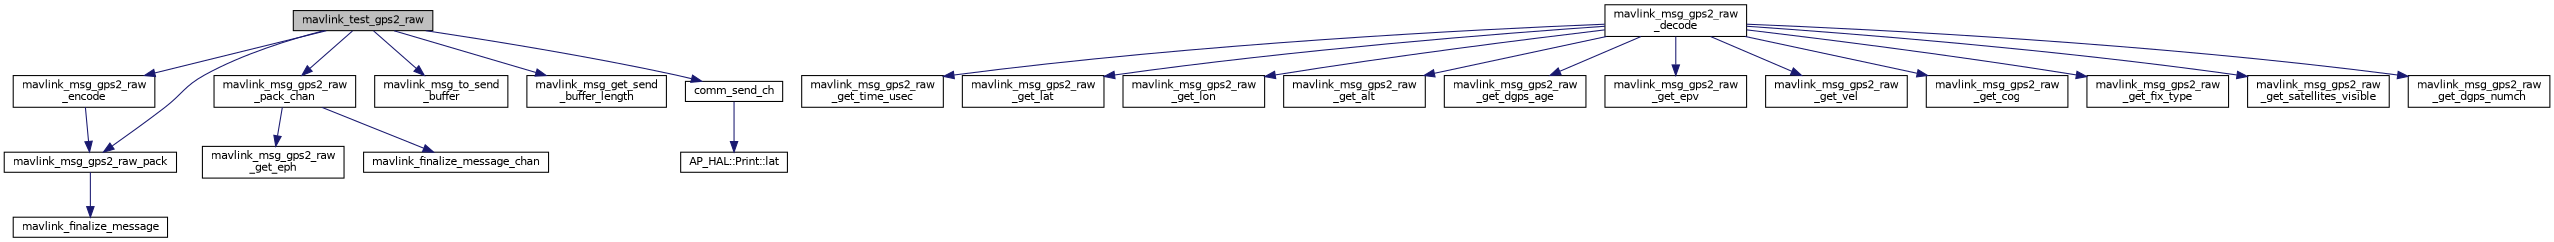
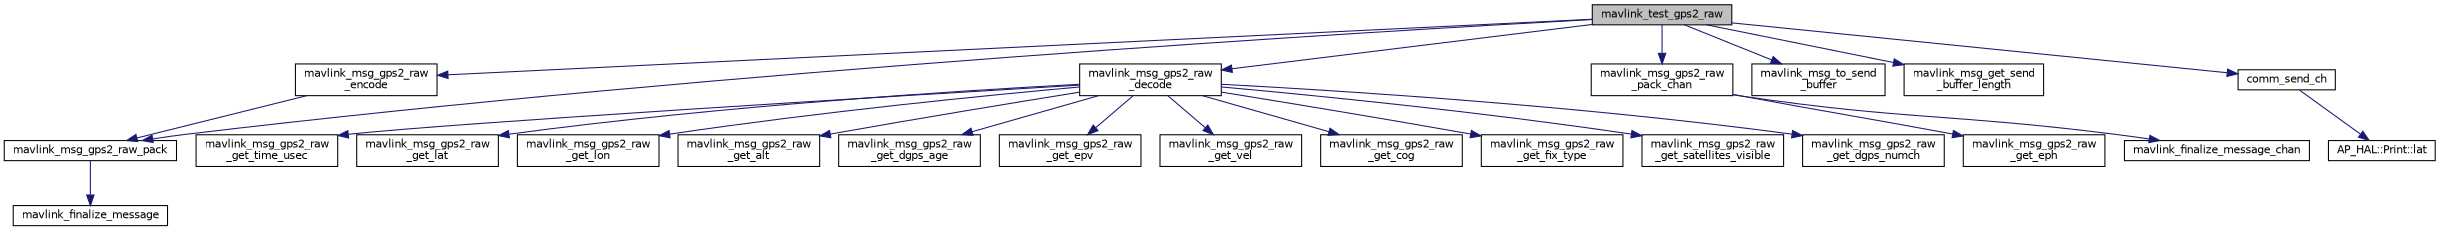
none -> (1412, 47)
